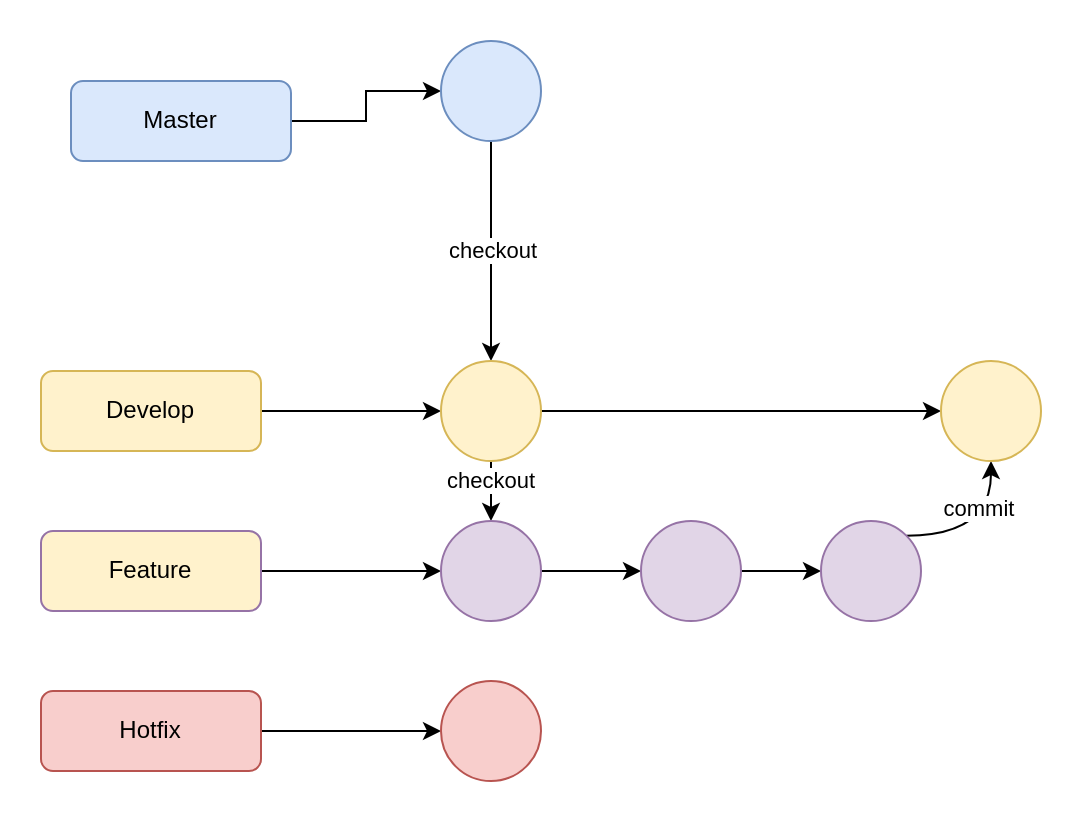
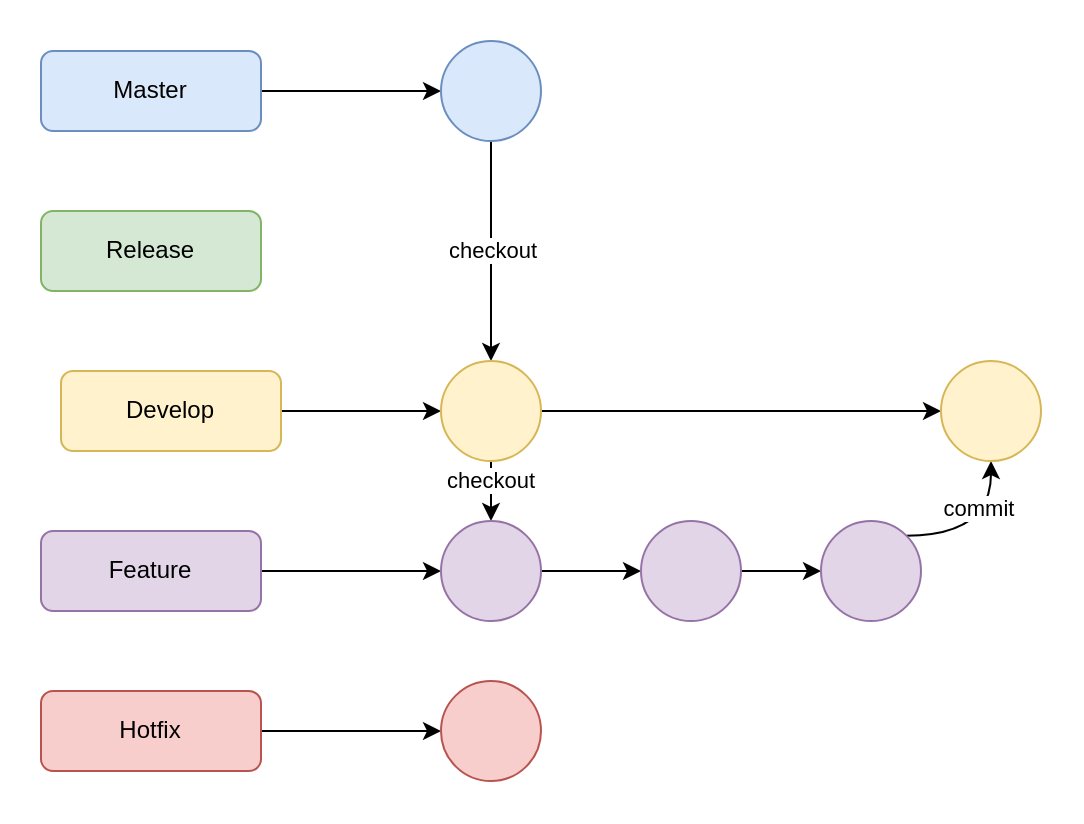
(181, 121) -> (151, 91)
none -> (151, 251)
(151, 411) -> (171, 411)
(151, 571) -> (151, 571)
